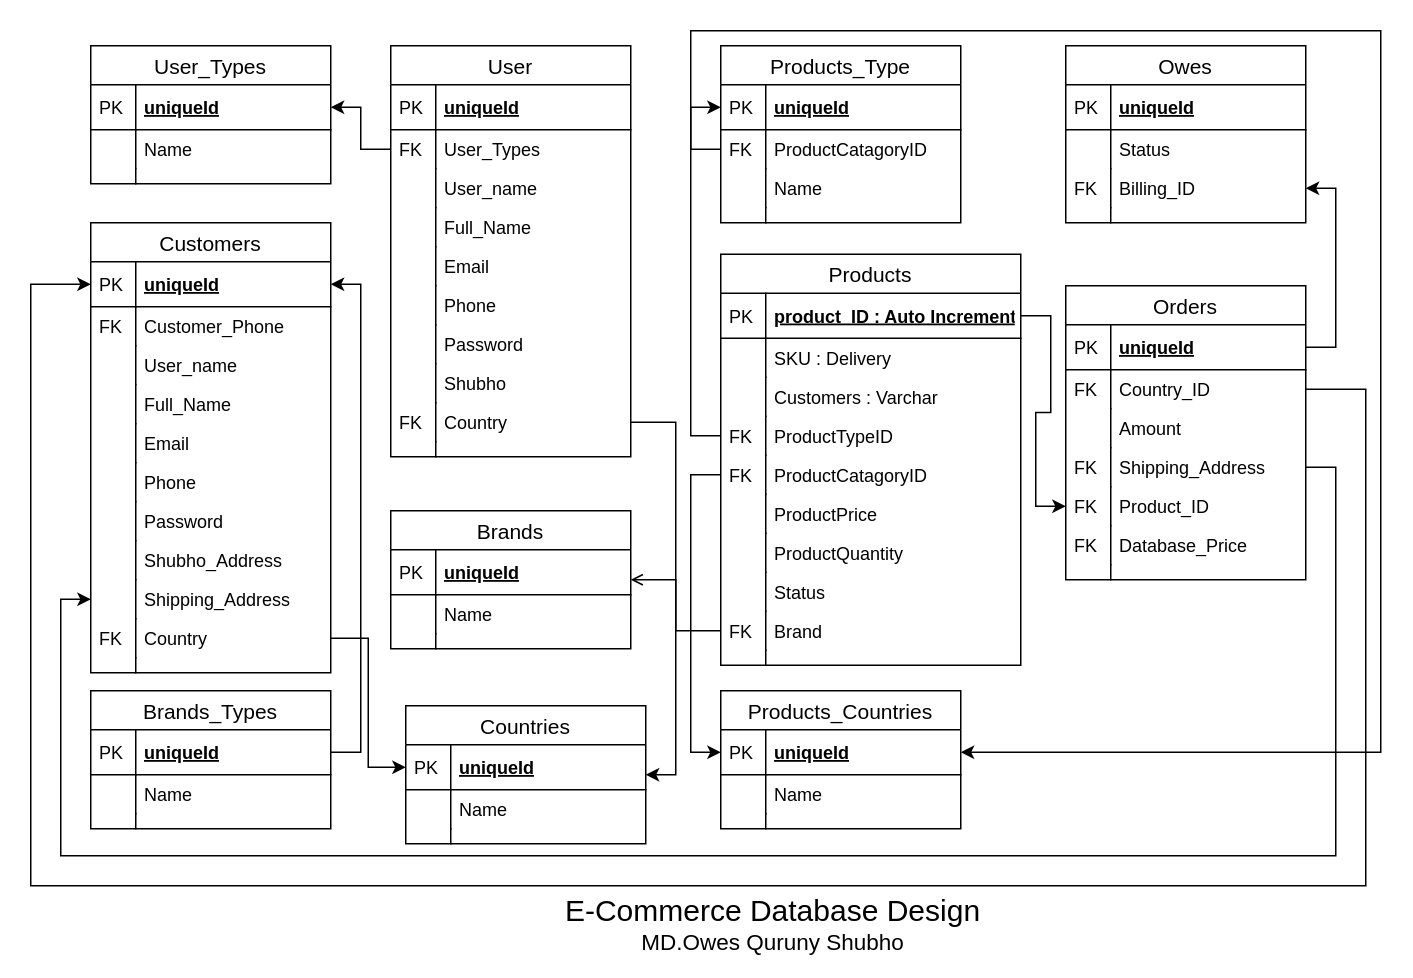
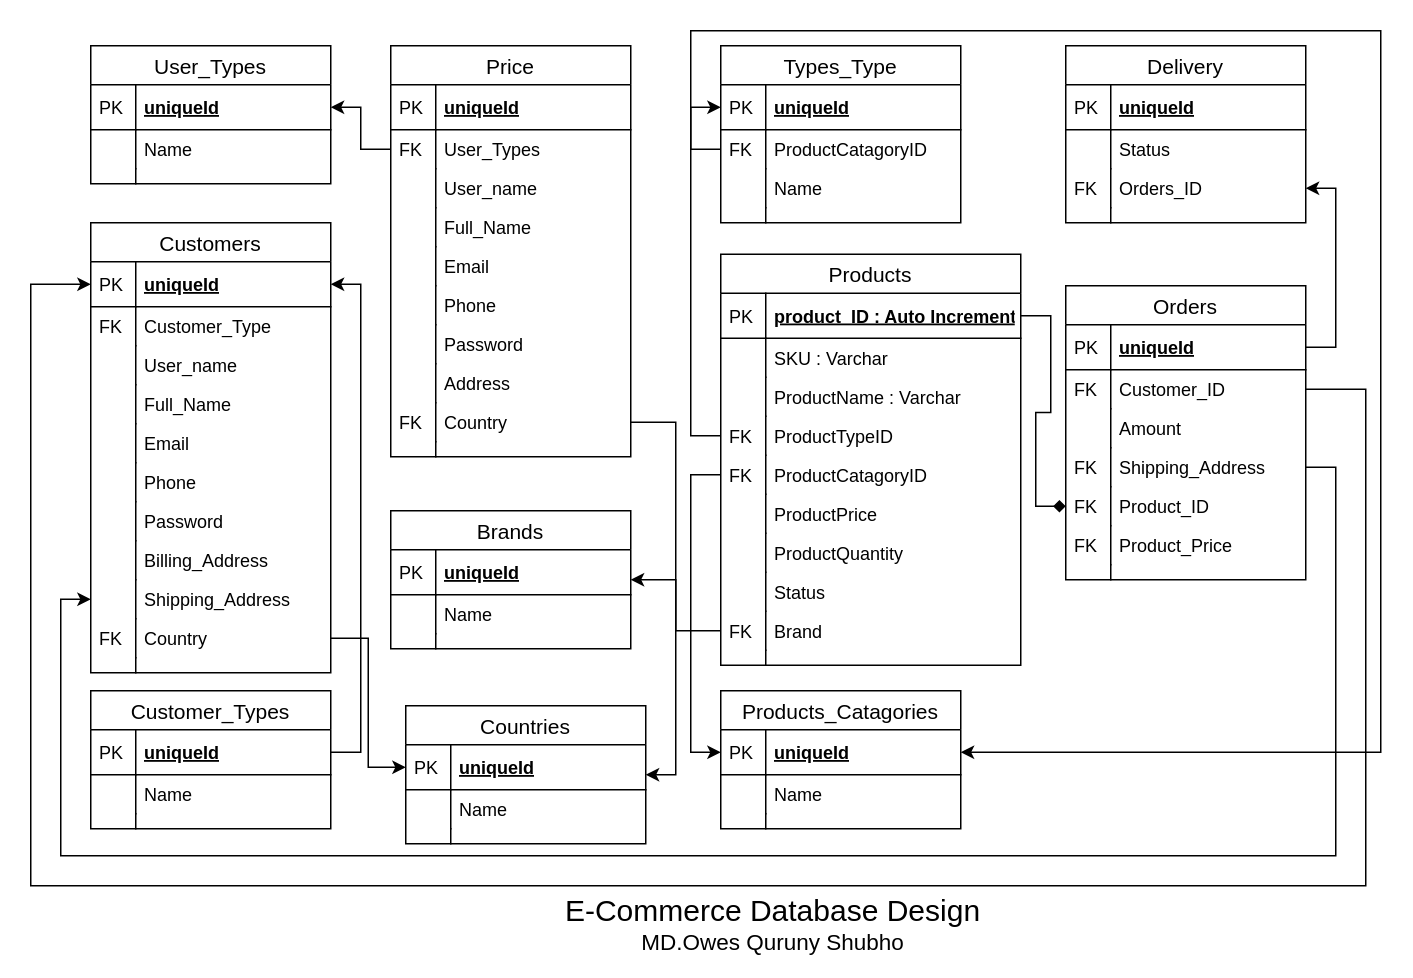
(510, 67) -> (510, 67)
(840, 67) -> (840, 67)
(1185, 67) -> (1185, 67)
(1160, 189) -> (1164, 189)
(215, 327) -> (210, 327)
(833, 359) -> (833, 359)
(474, 384) -> (479, 384)
(1169, 390) -> (1174, 390)
(863, 398) -> (873, 398)
(1054, 506) -> (1053, 506)
(1187, 546) -> (1182, 546)
(215, 561) -> (210, 561)
(639, 580) -> (642, 580)
(210, 712) -> (210, 712)
(840, 712) -> (840, 712)
